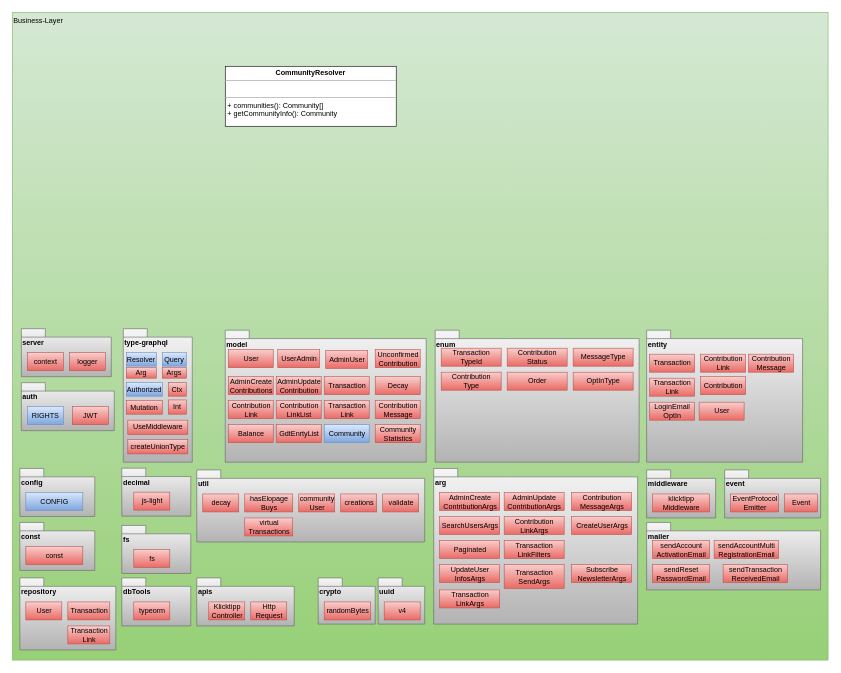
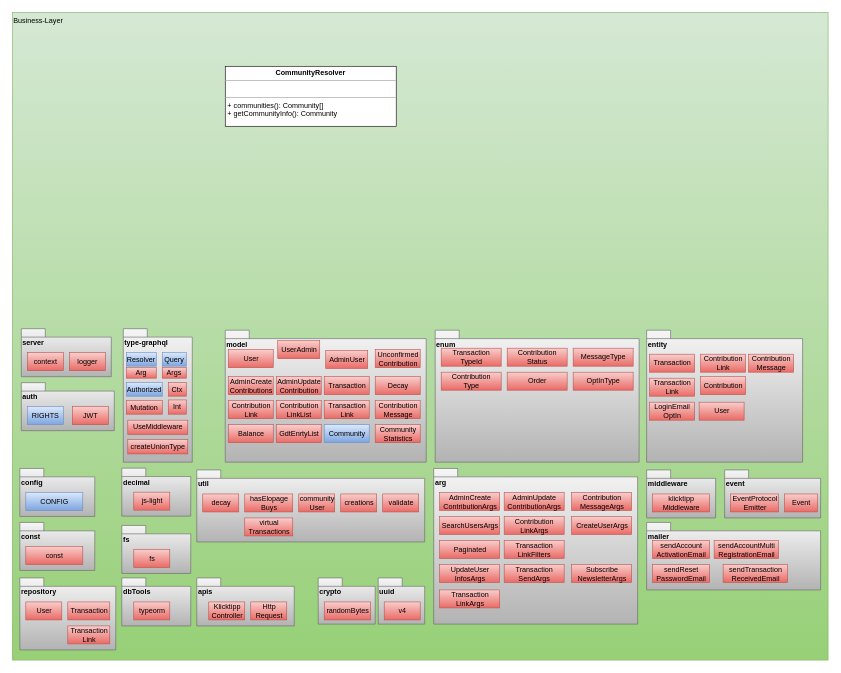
(299, 359) -> (299, 350)
(534, 577) -> (534, 574)
